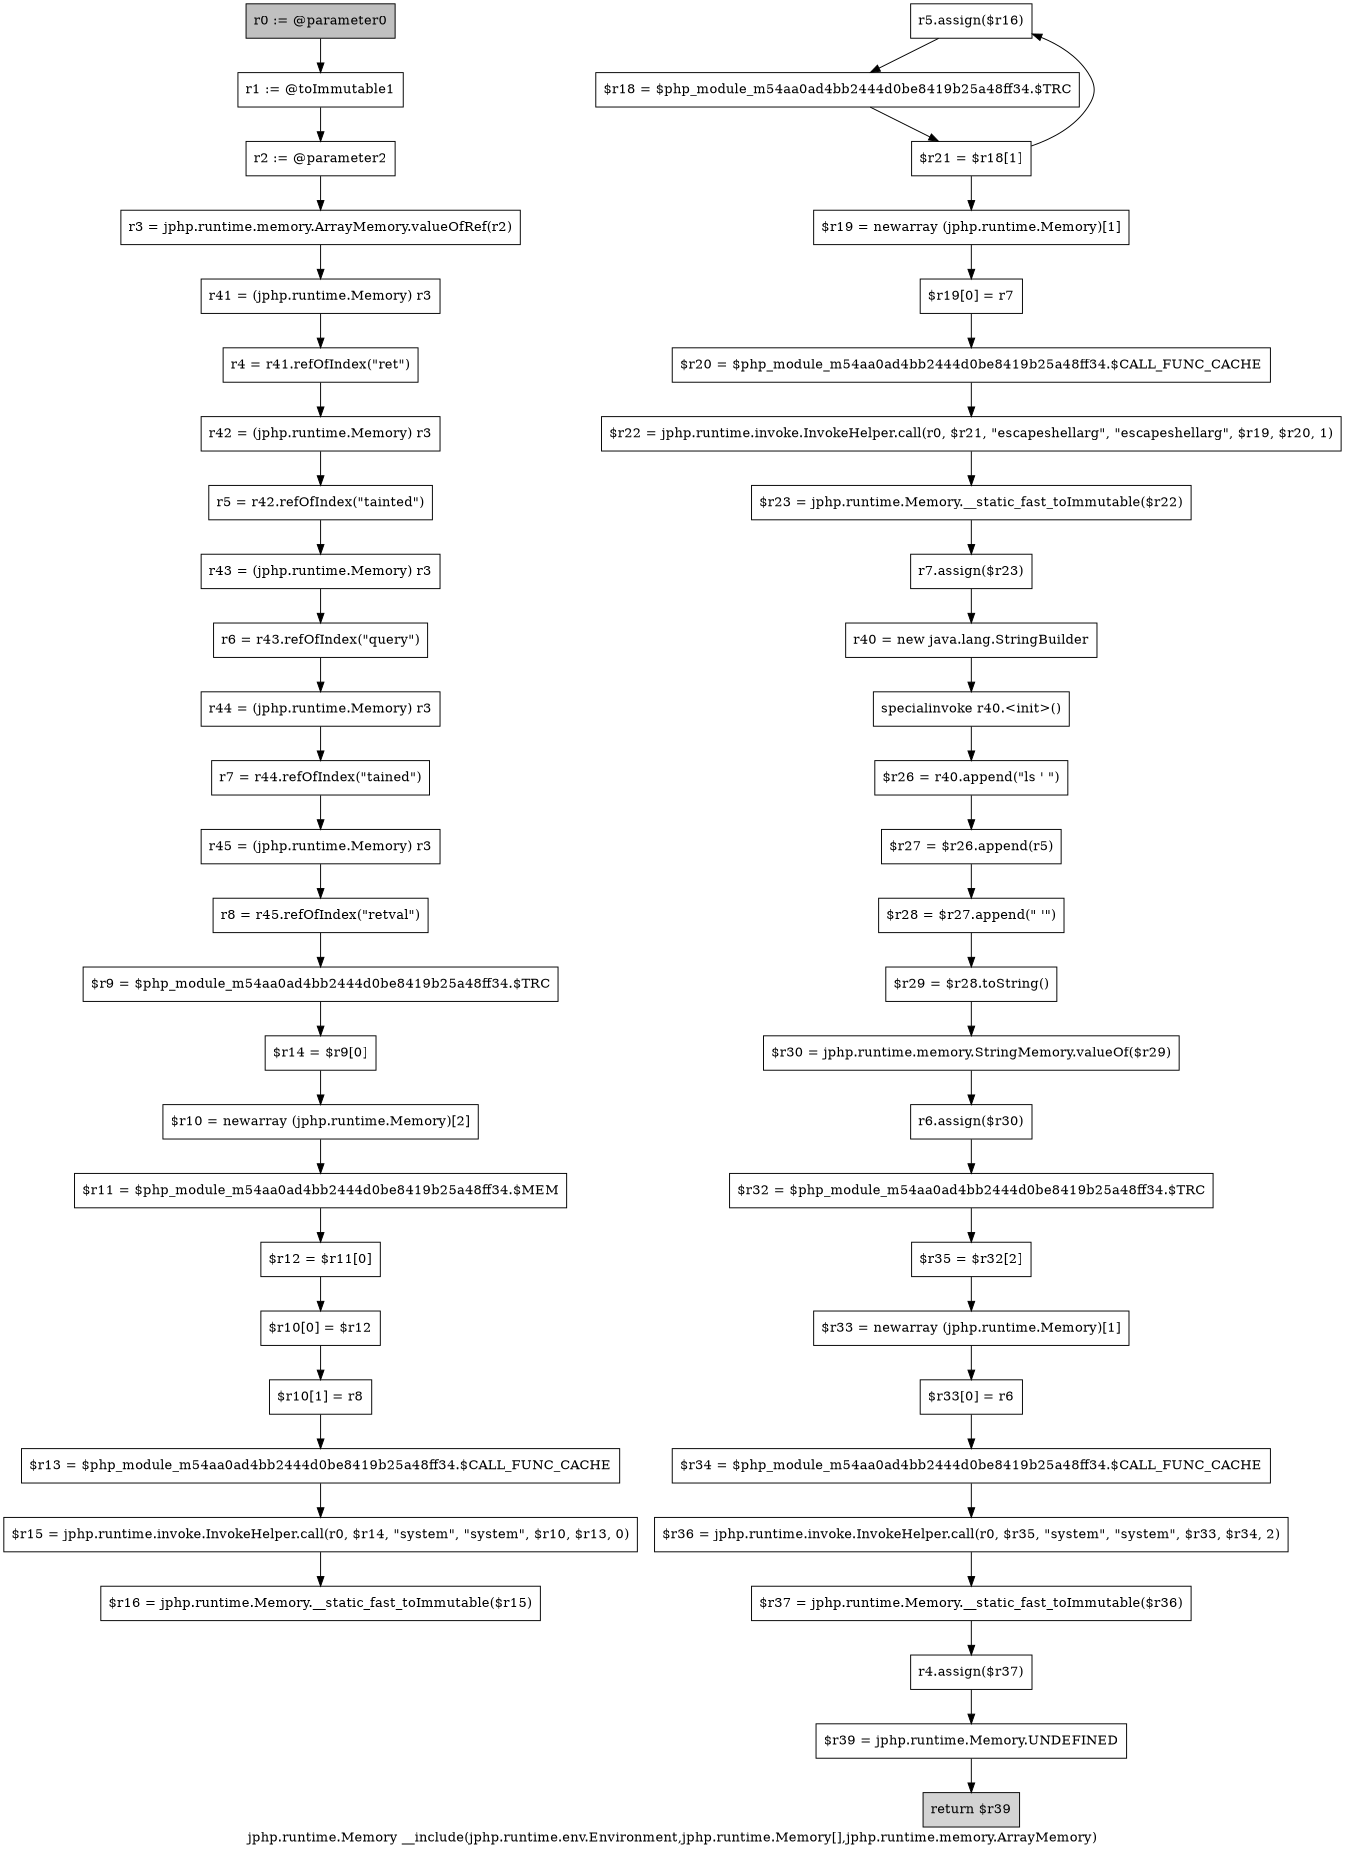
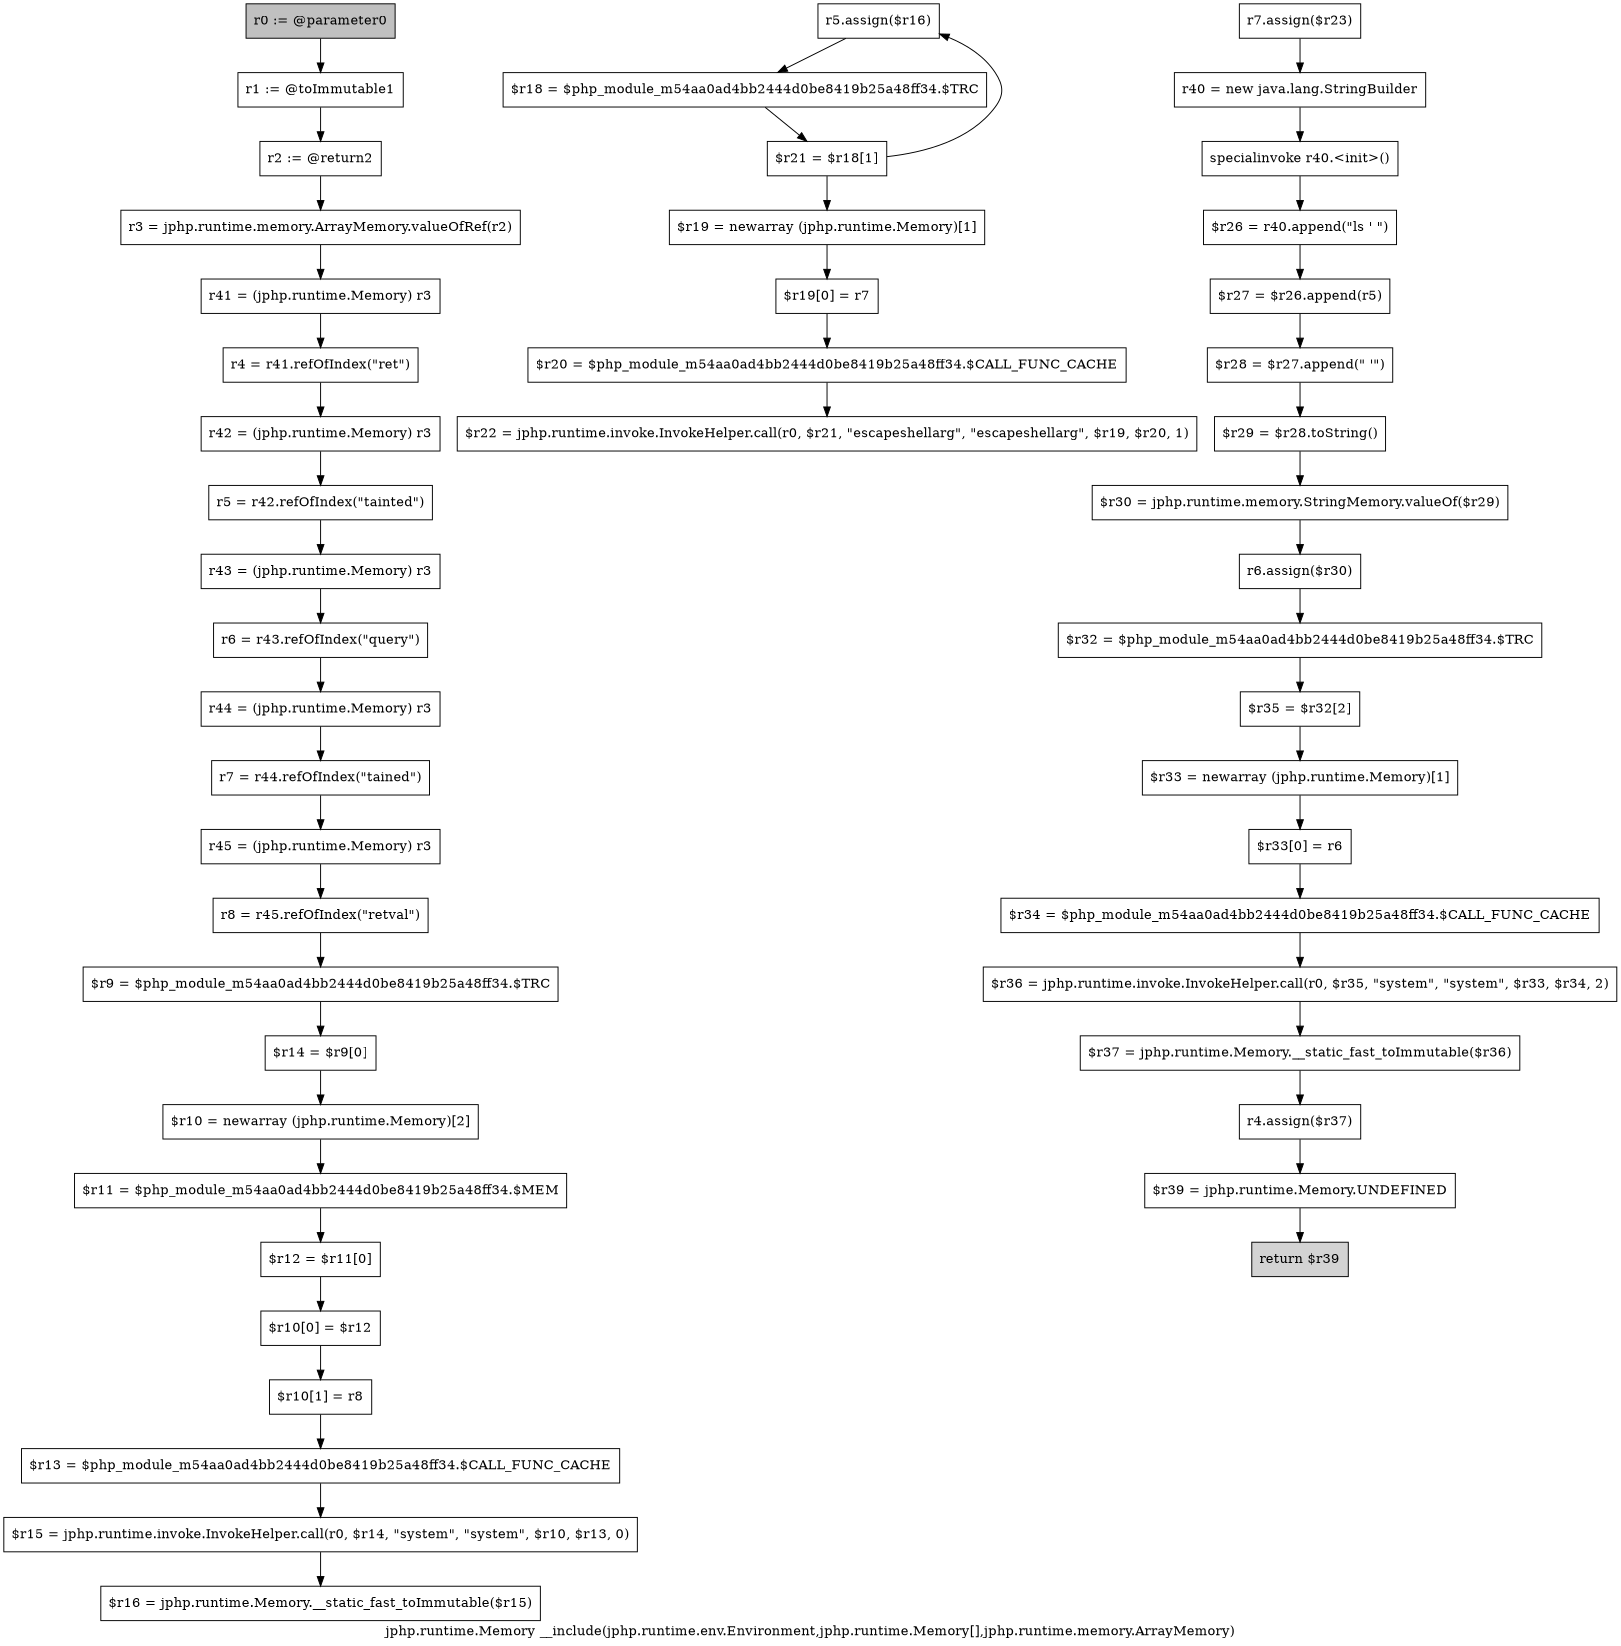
(321, 159) -> (321, 159)
(971, 503) -> none
